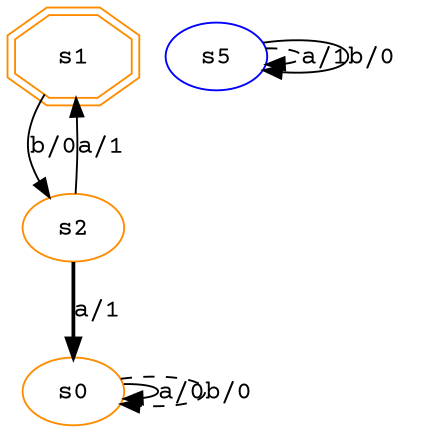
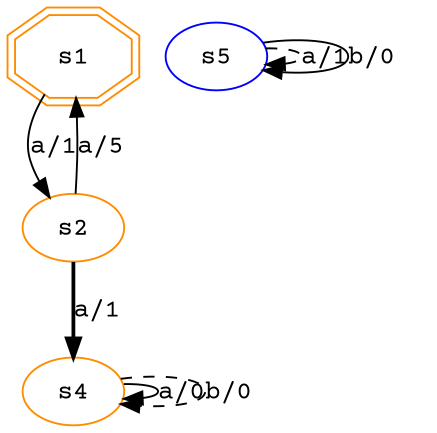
(54, 146) -> (54, 146)
(101, 146) -> (101, 146)
(73, 391) -> (73, 391)
